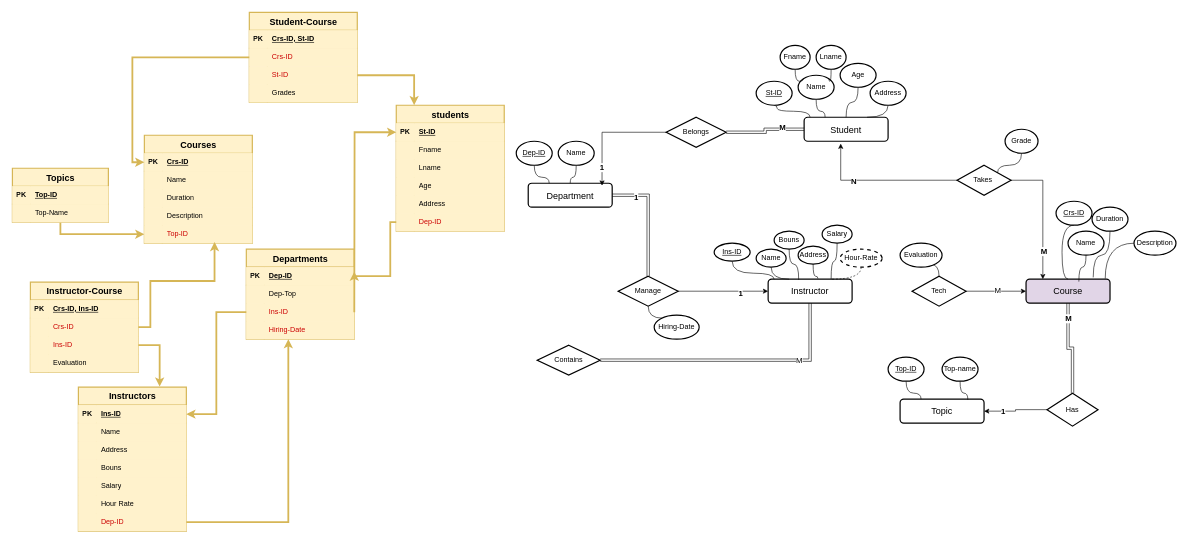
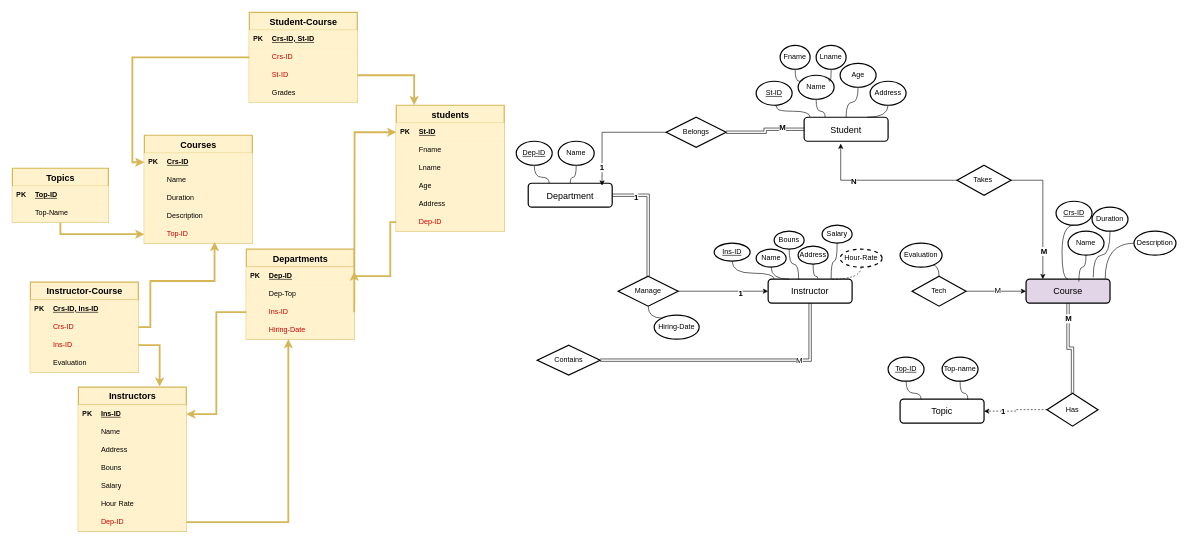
(1022, 141) -> none
(1012, 165) -> none
(1018, 410) -> (1018, 410)
